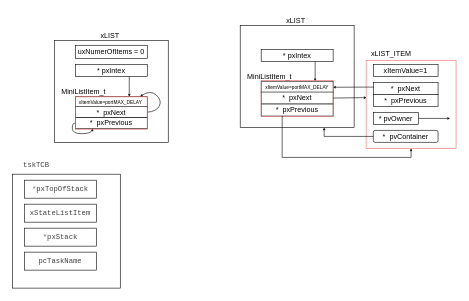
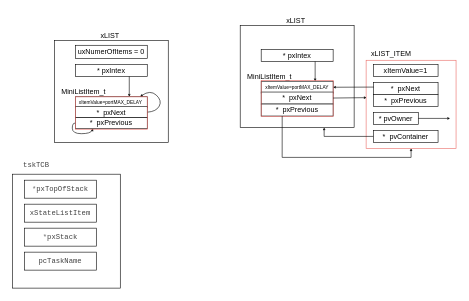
(406, 137) -> (406, 137)
